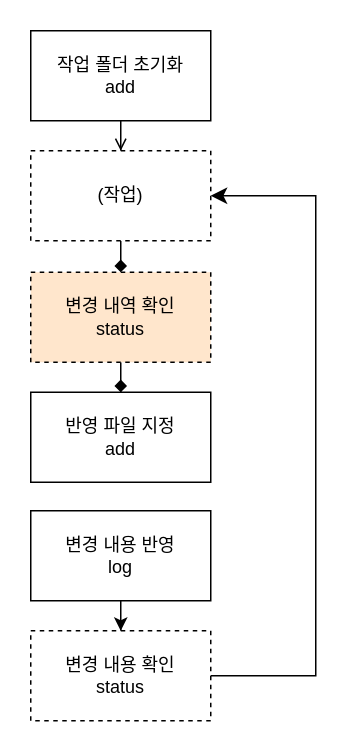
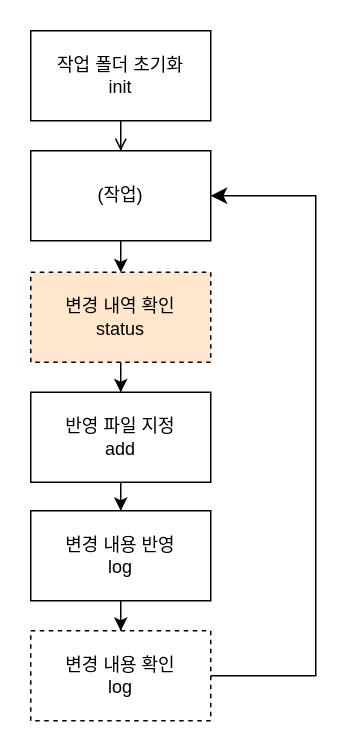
(121, 76) -> (121, 76)
(121, 196) -> (121, 196)
(121, 260) -> (121, 261)
(121, 380) -> (121, 381)
none -> (121, 502)
(121, 676) -> (121, 676)
